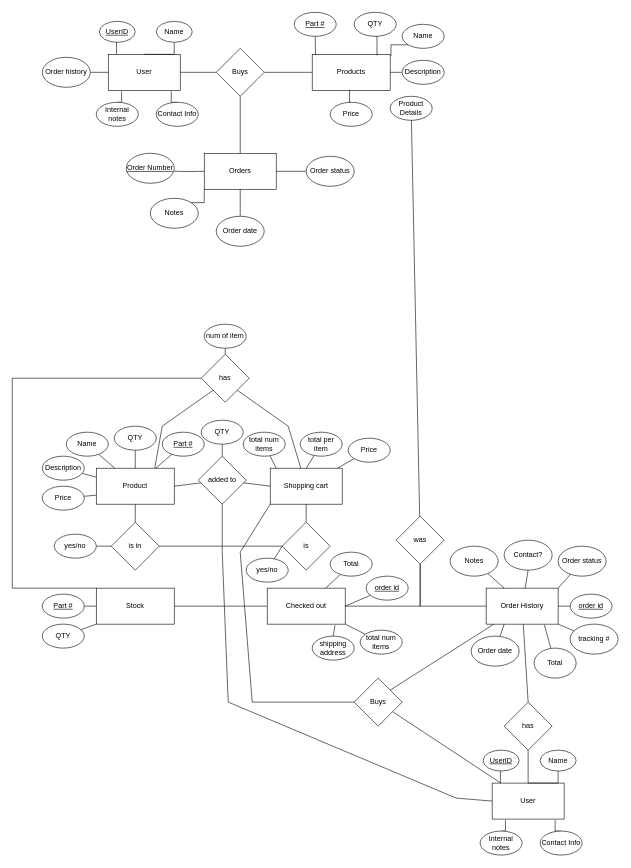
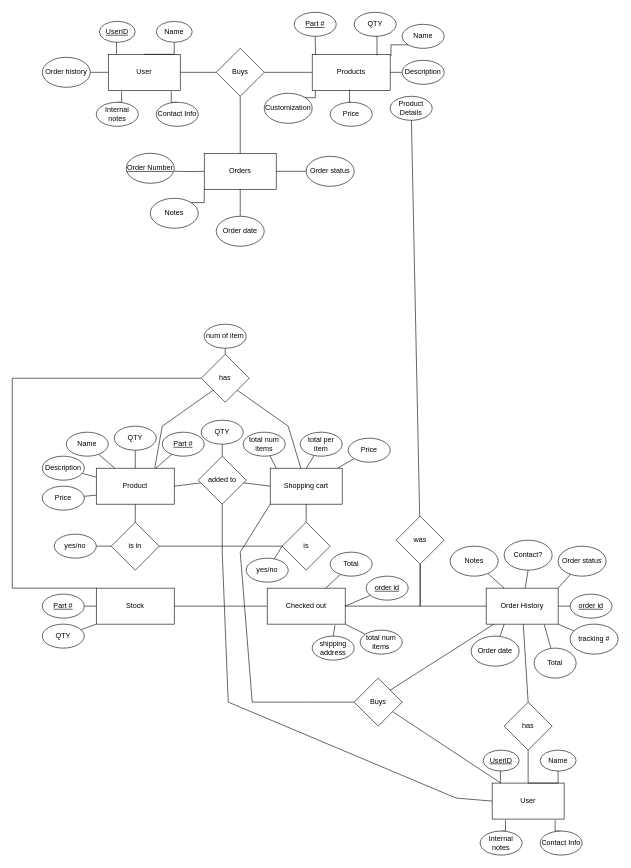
none -> (313, 98)
none -> (288, 108)
